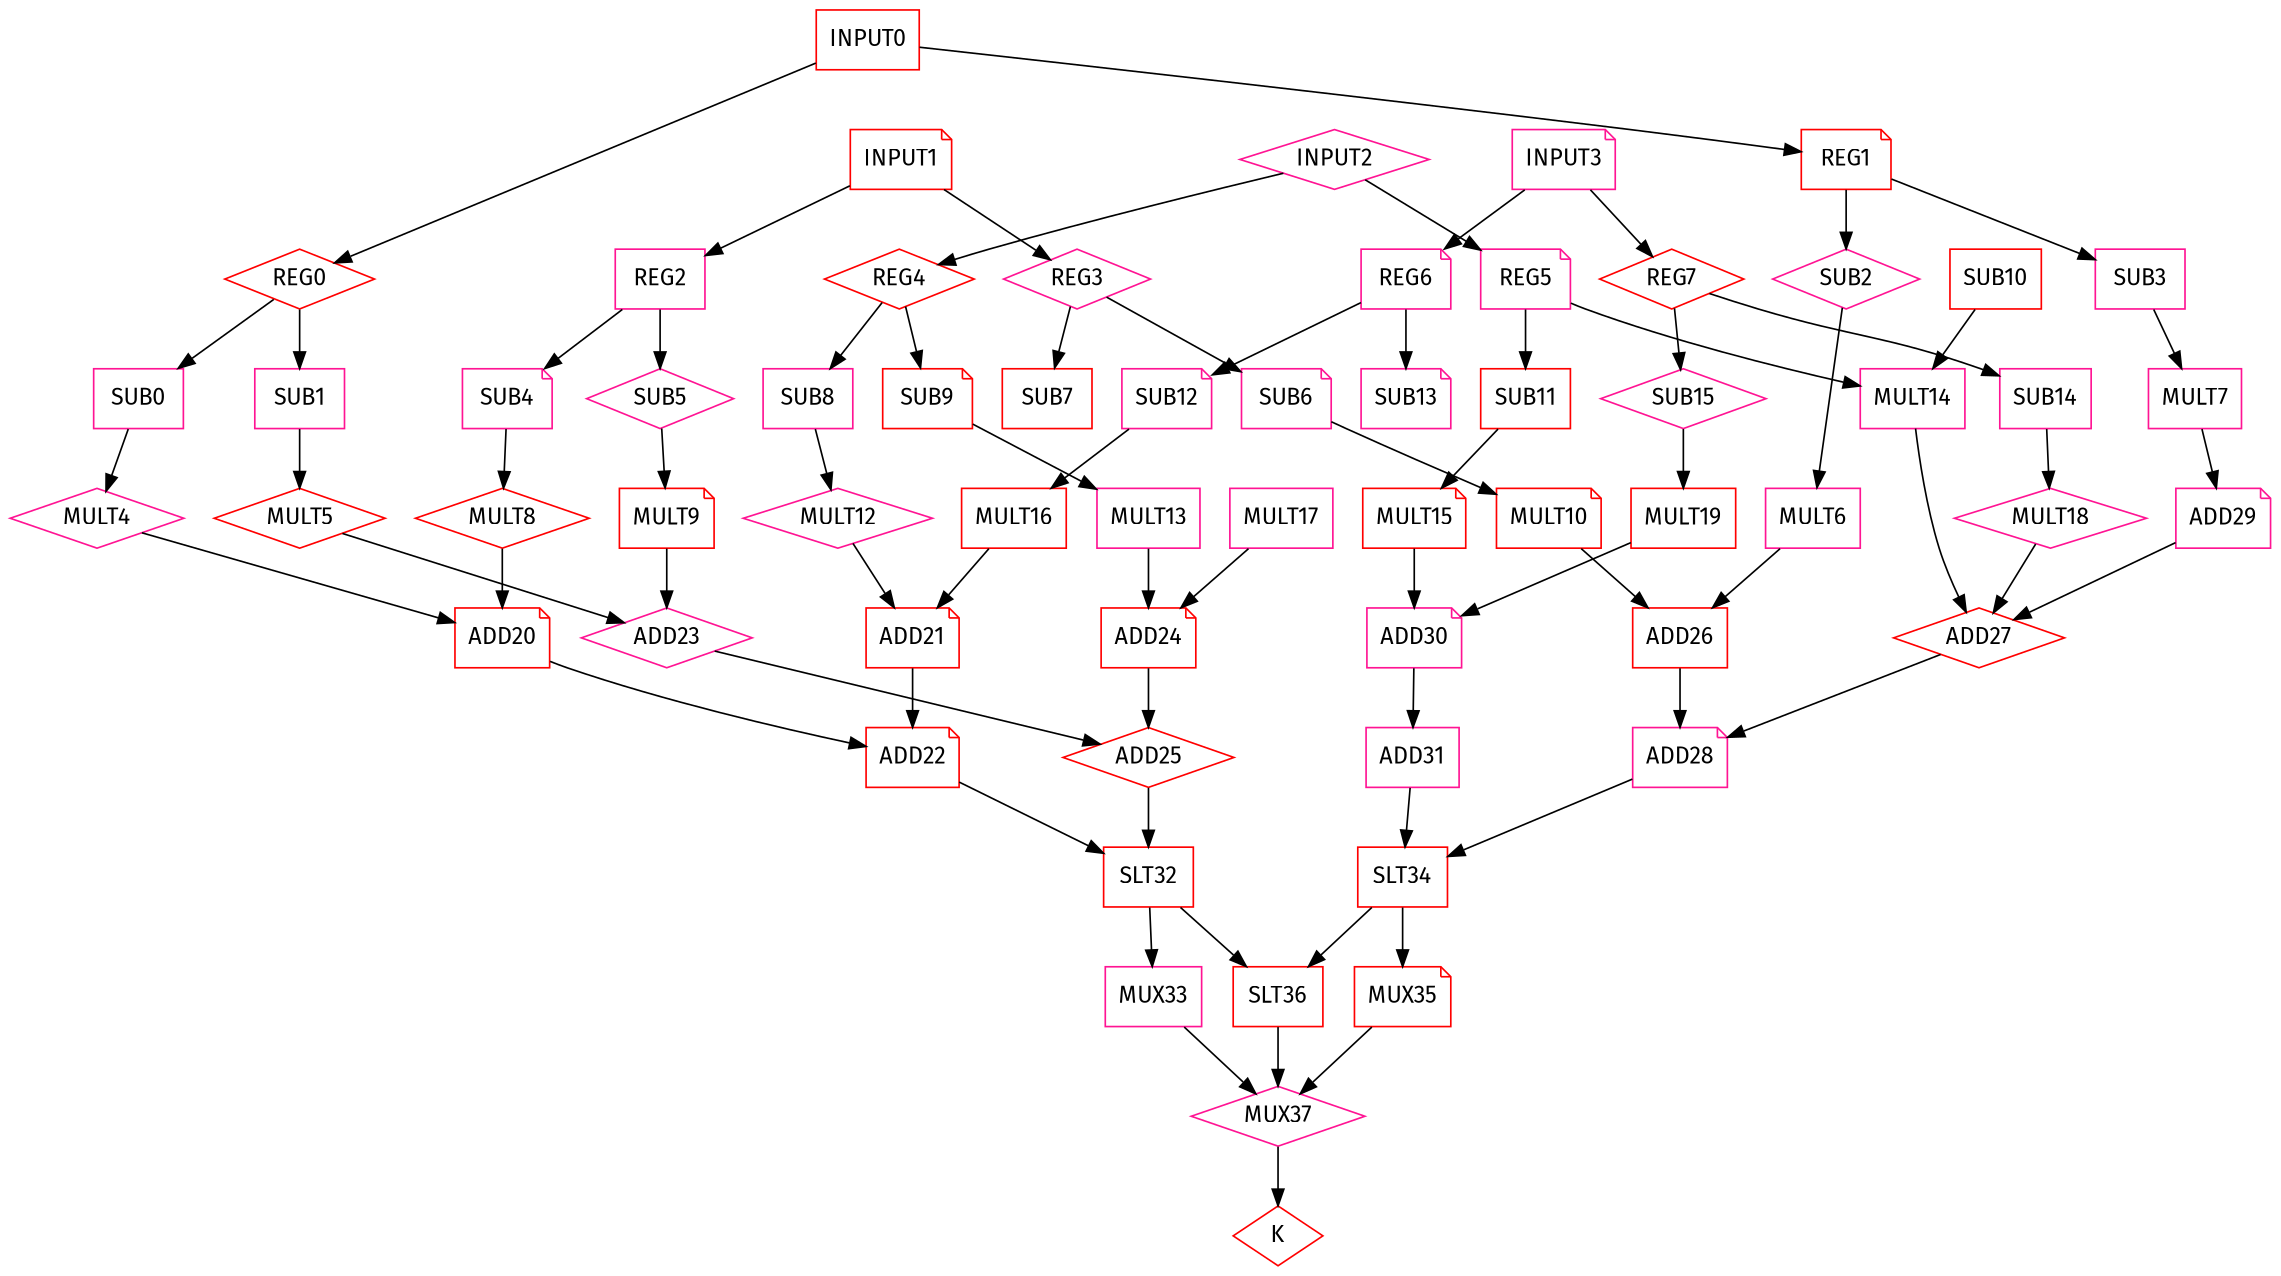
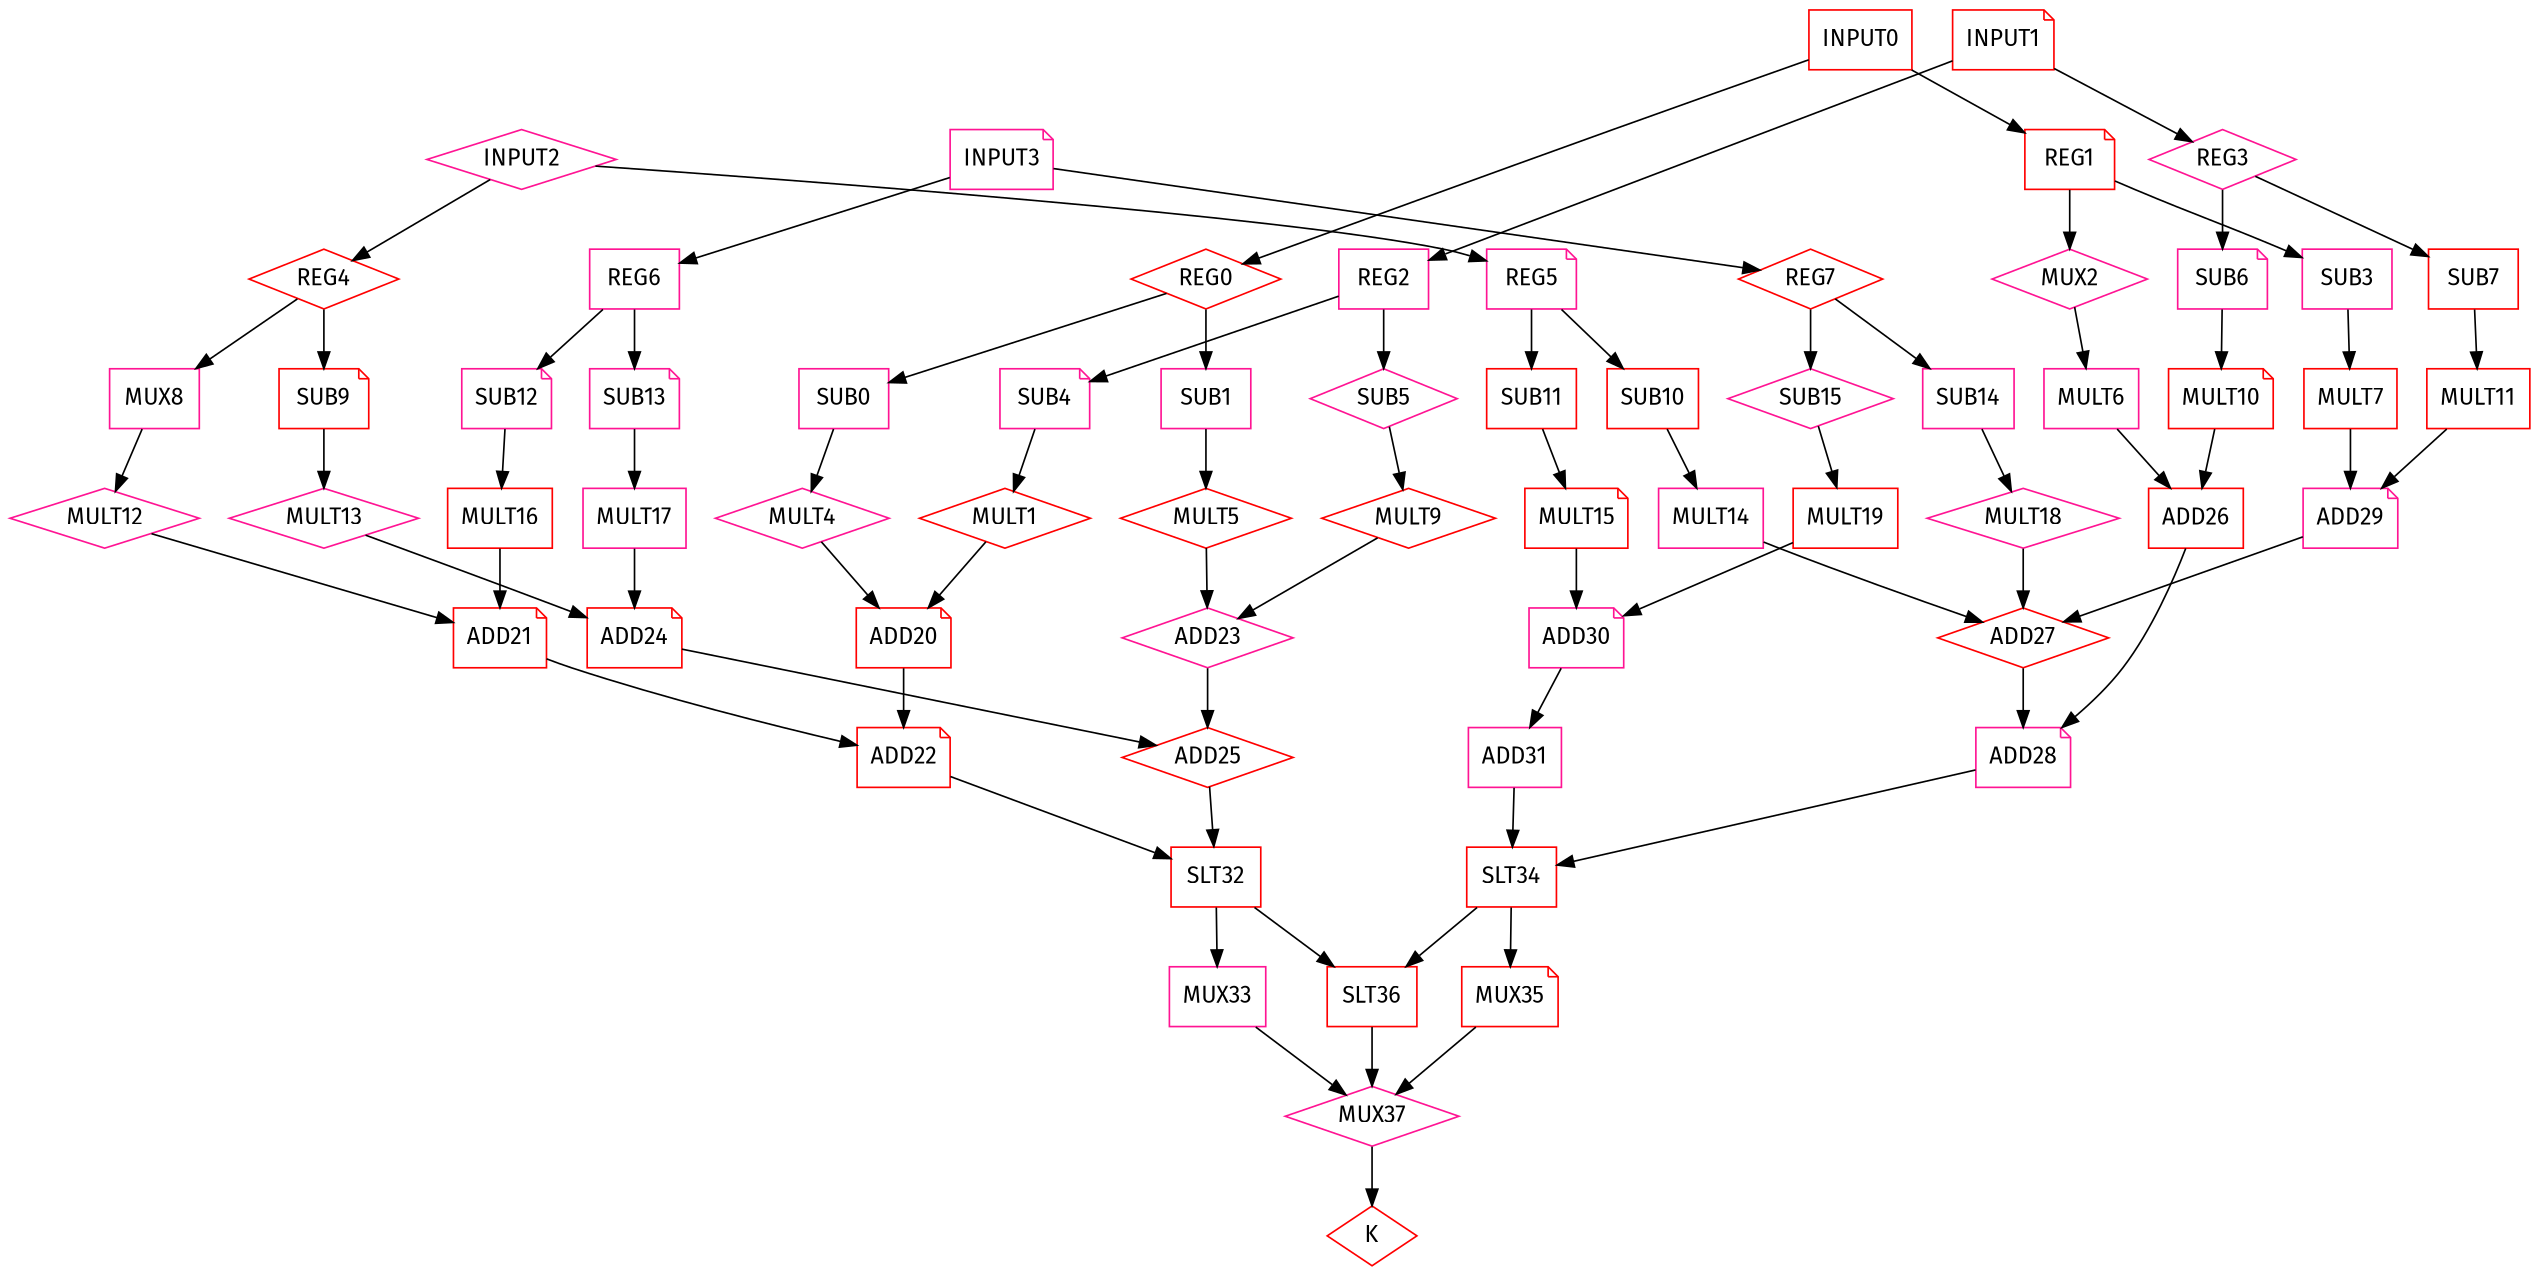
(1406, 279) -> (635, 279)
(1846, 279) -> (2070, 279)
(1706, 347) -> (1586, 333)
(808, 399) -> (154, 399)
(2195, 399) -> (2350, 399)
none -> (2478, 399)
none -> (635, 450)
(502, 518) -> (1005, 518)
(667, 518) -> (1409, 518)
(1148, 518) -> (324, 518)
